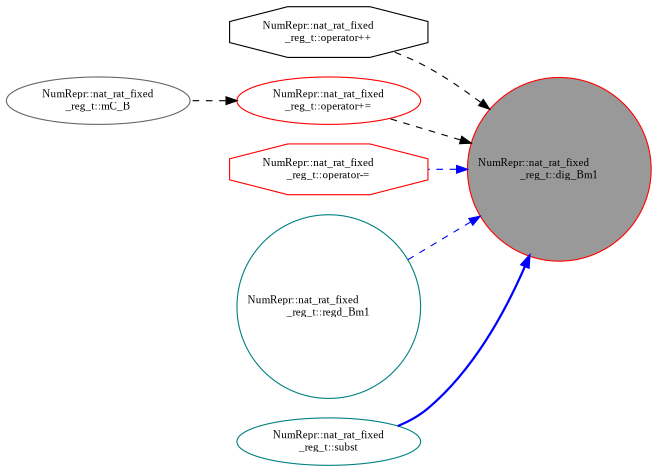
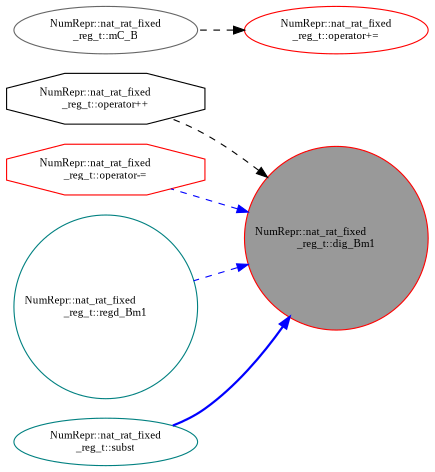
(425, 129) -> none
